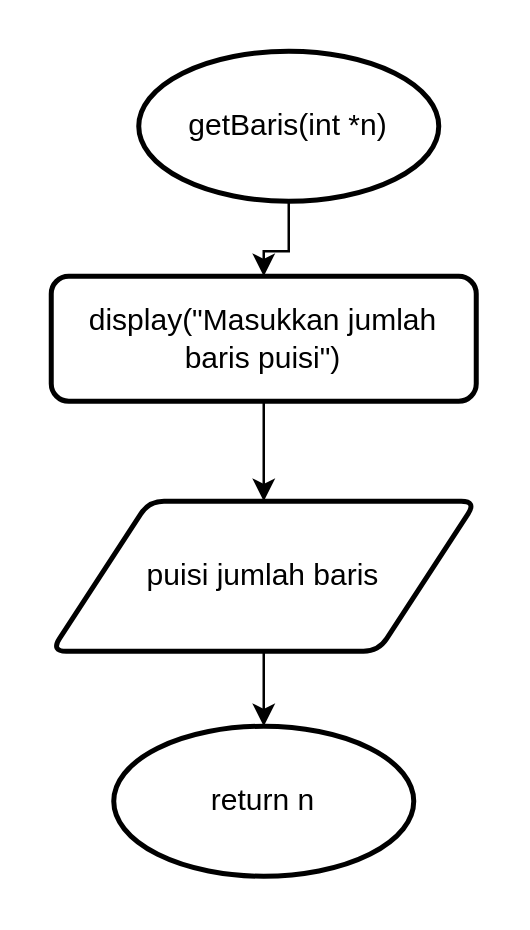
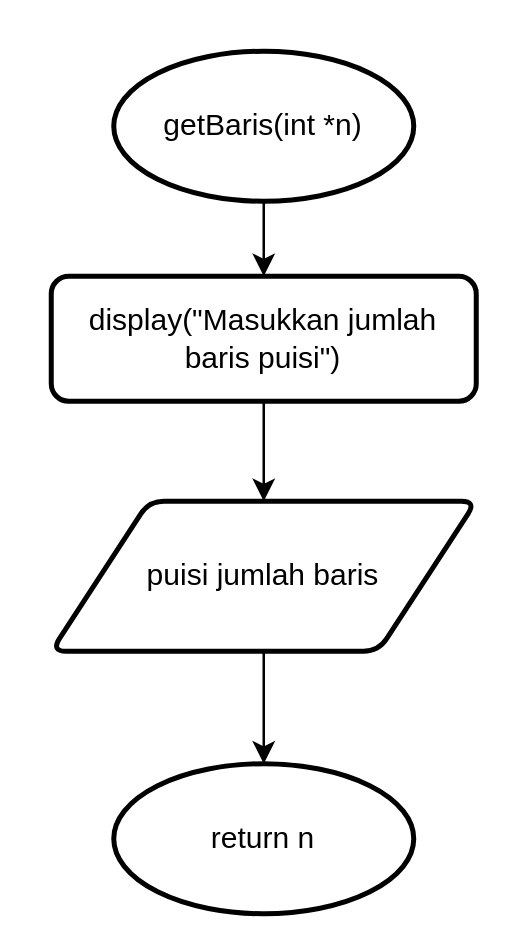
(289, 126) -> (264, 126)
(264, 801) -> (264, 839)
